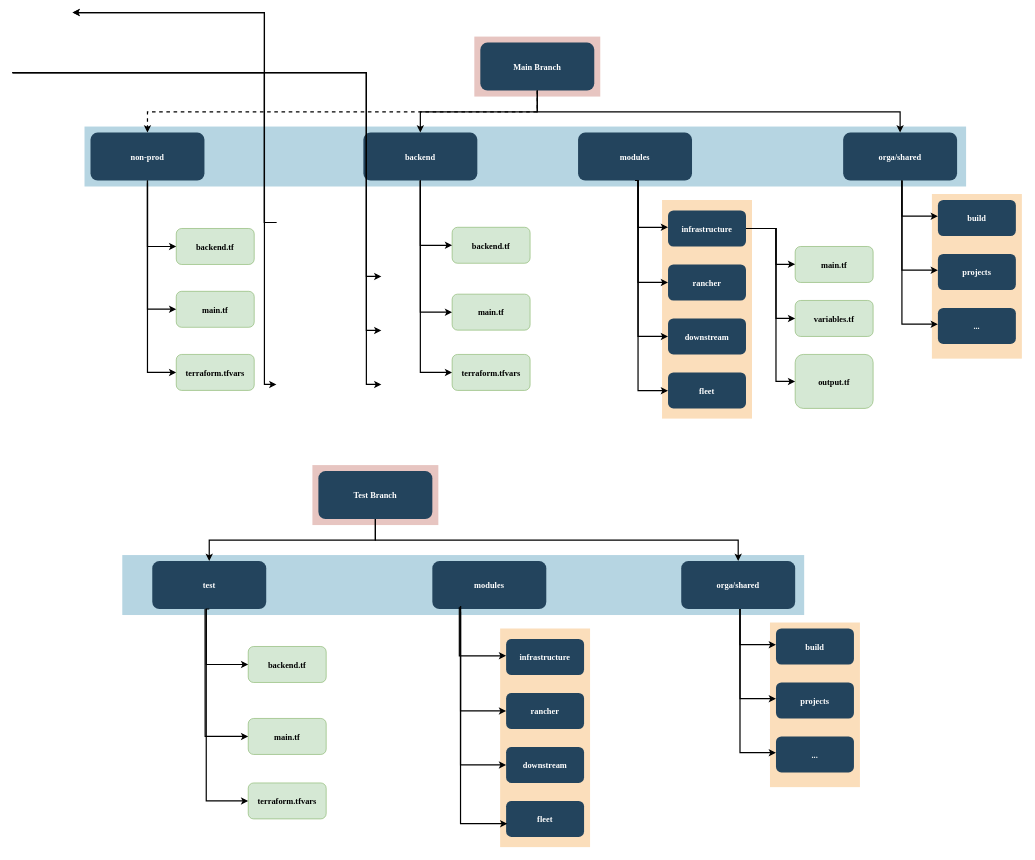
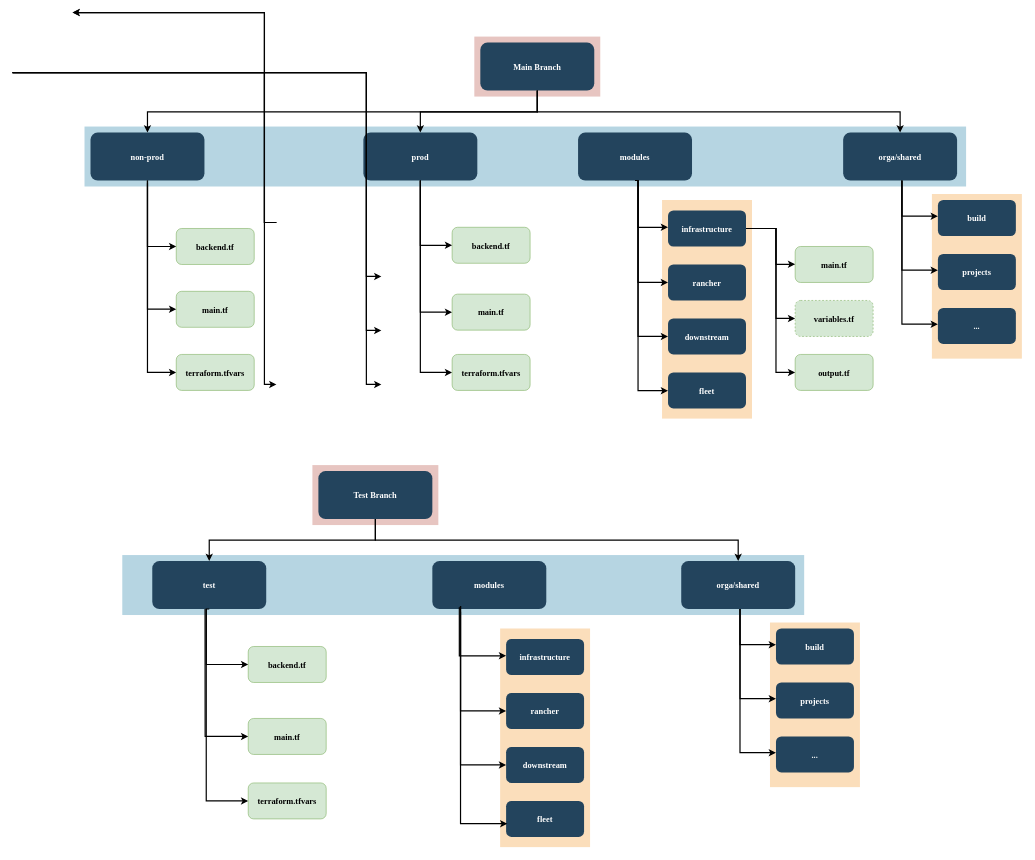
(276, 112) -> (276, 112)
(420, 157) -> (420, 157)
(834, 319) -> (834, 319)
(834, 382) -> (834, 373)
